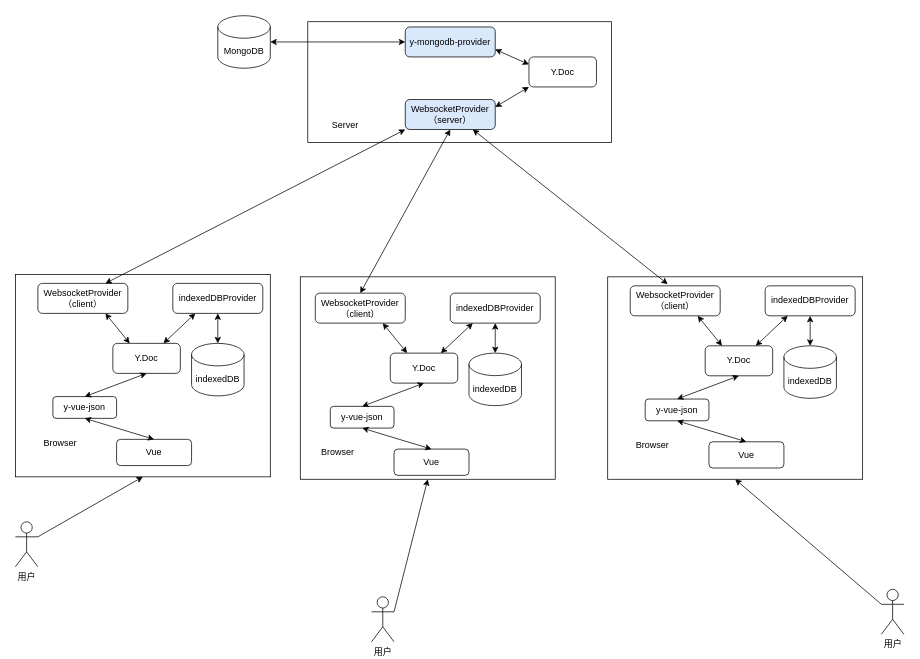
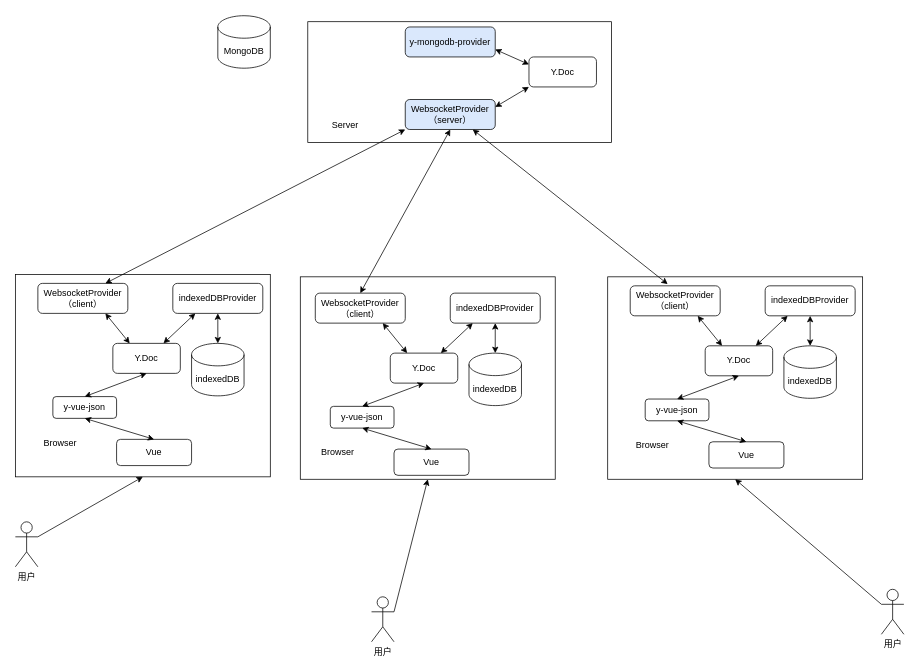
(399, 42) -> none
